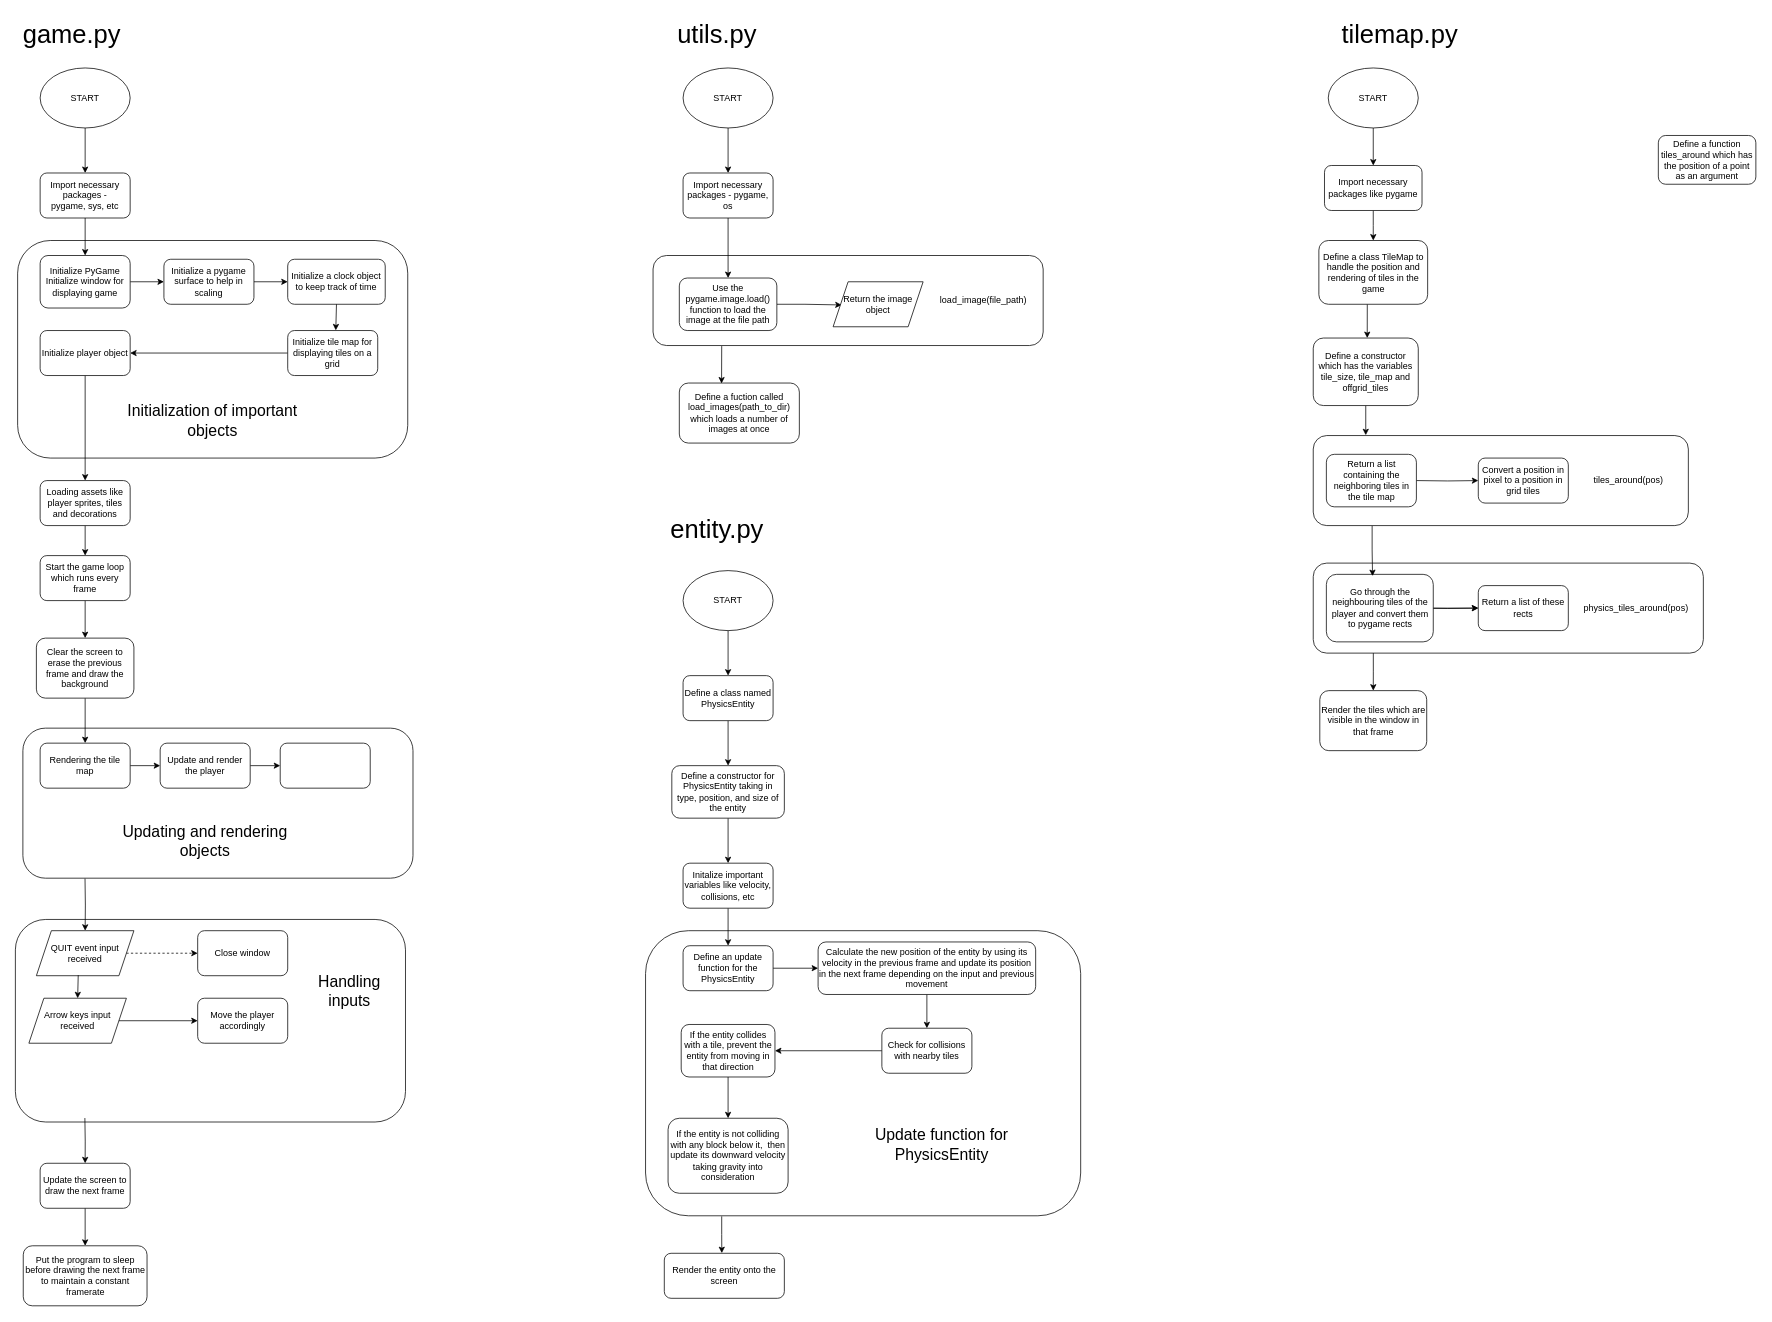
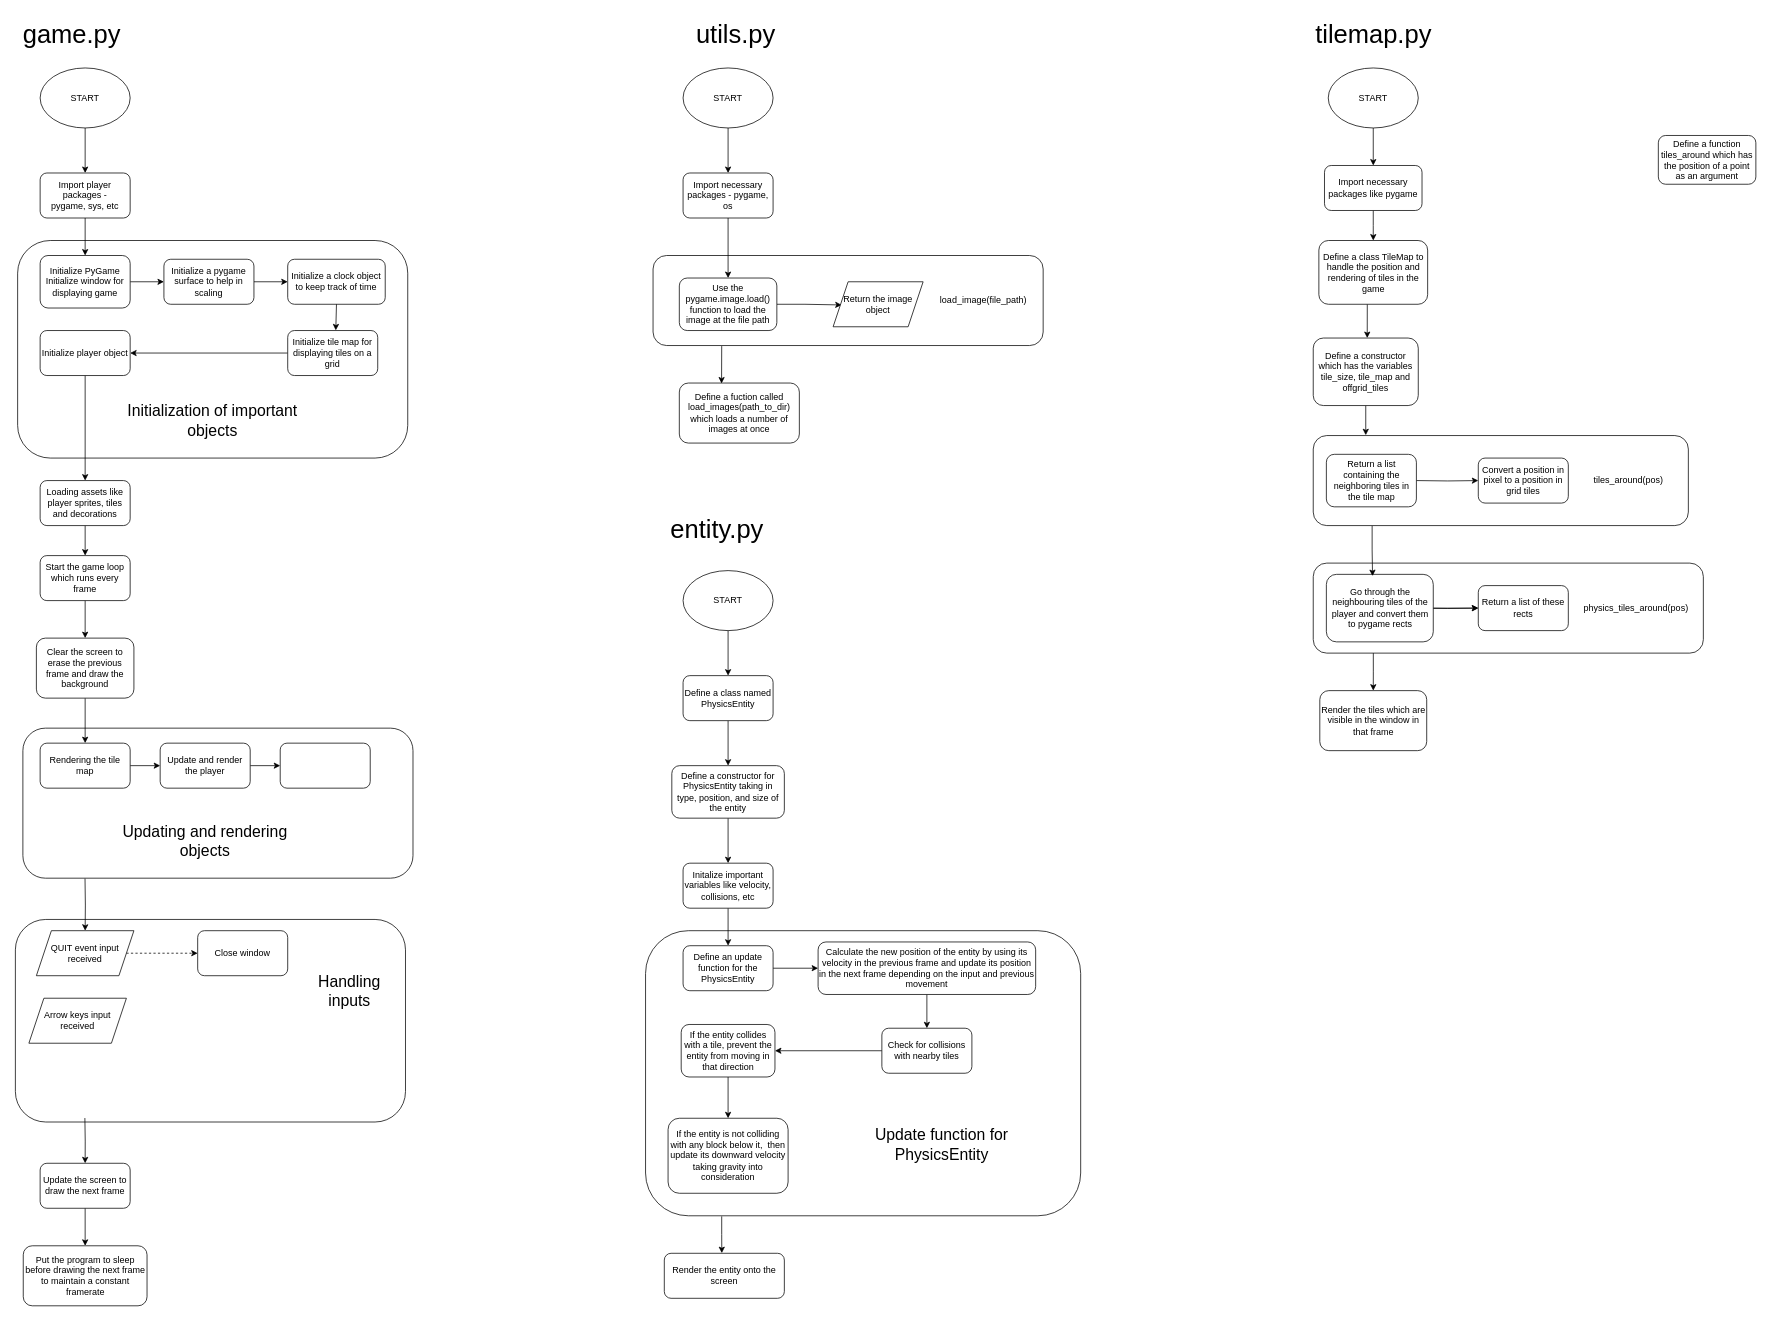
(717, 34) -> (735, 34)
(1399, 34) -> (1373, 34)
(85, 195) -> (85, 195)
(78, 991) -> none
(155, 1020) -> none
(243, 1020) -> none
